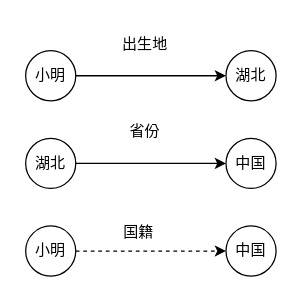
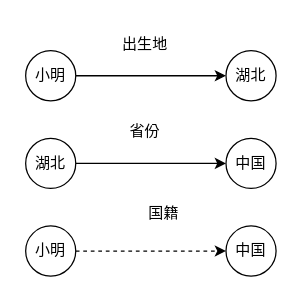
(138, 232) -> (163, 213)
